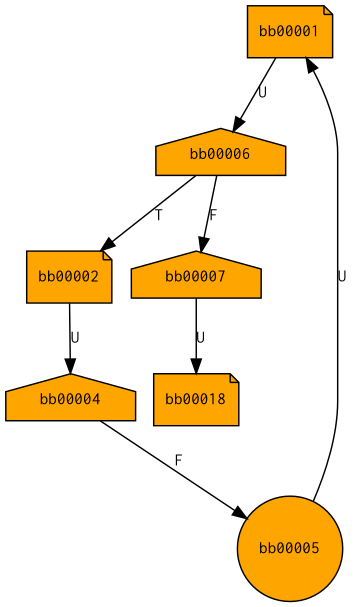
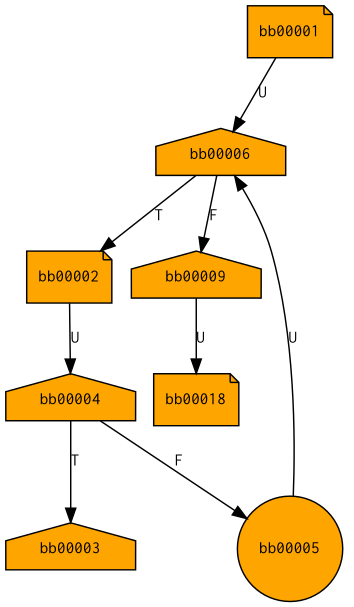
(196, 277) -> (196, 277)
(338, 286) -> (288, 339)
none -> (71, 549)
